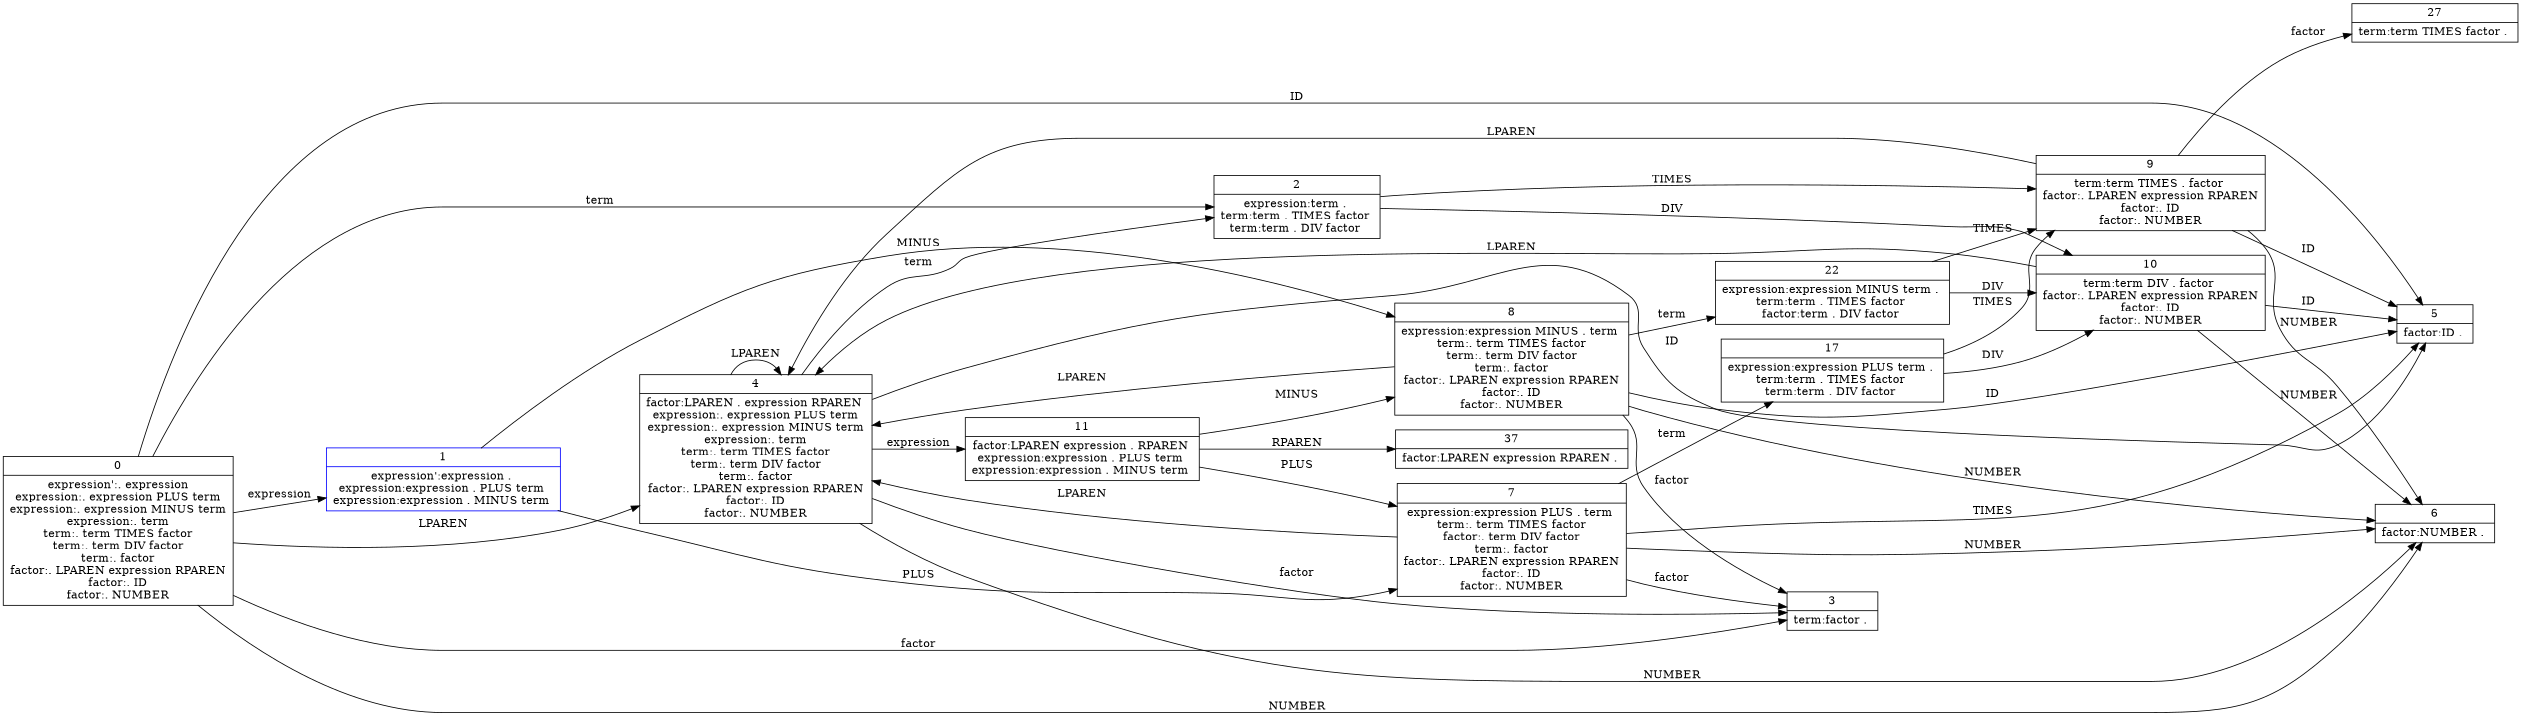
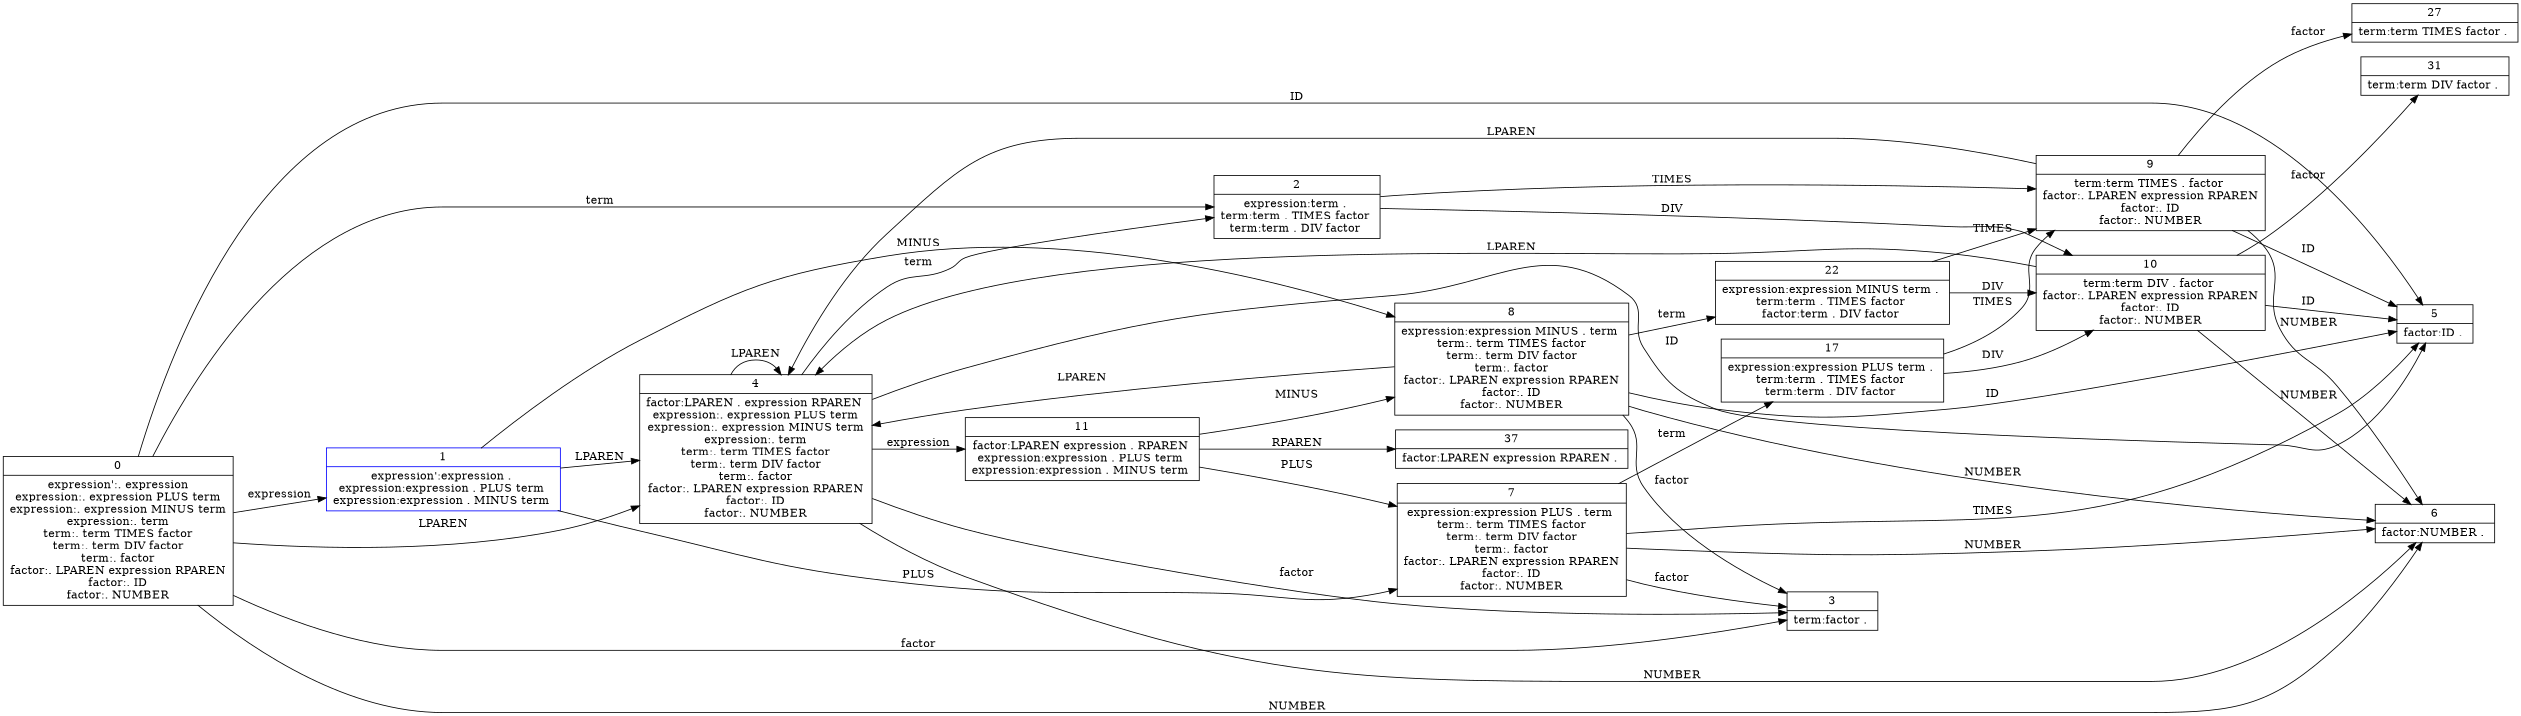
none -> (2435, 76)
(1138, 521) -> (596, 465)
(1512, 537) -> (1512, 537)
